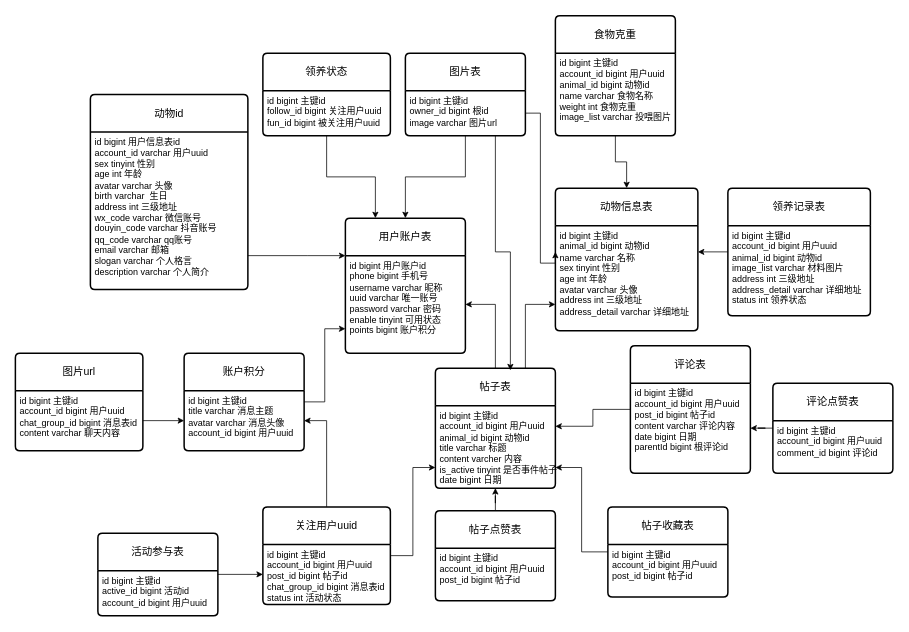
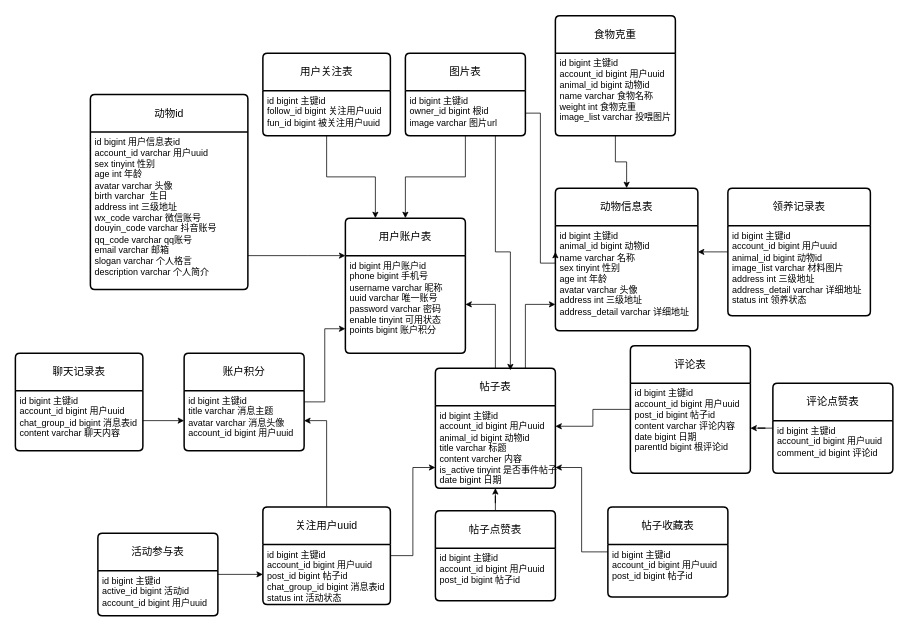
(327, 72) -> (327, 72)
(79, 372) -> (79, 372)
